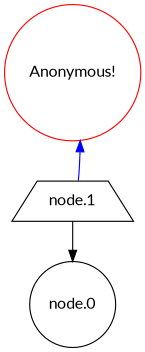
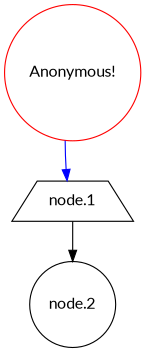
(79, 166) -> (65, 155)
(73, 305) -> (73, 305)
